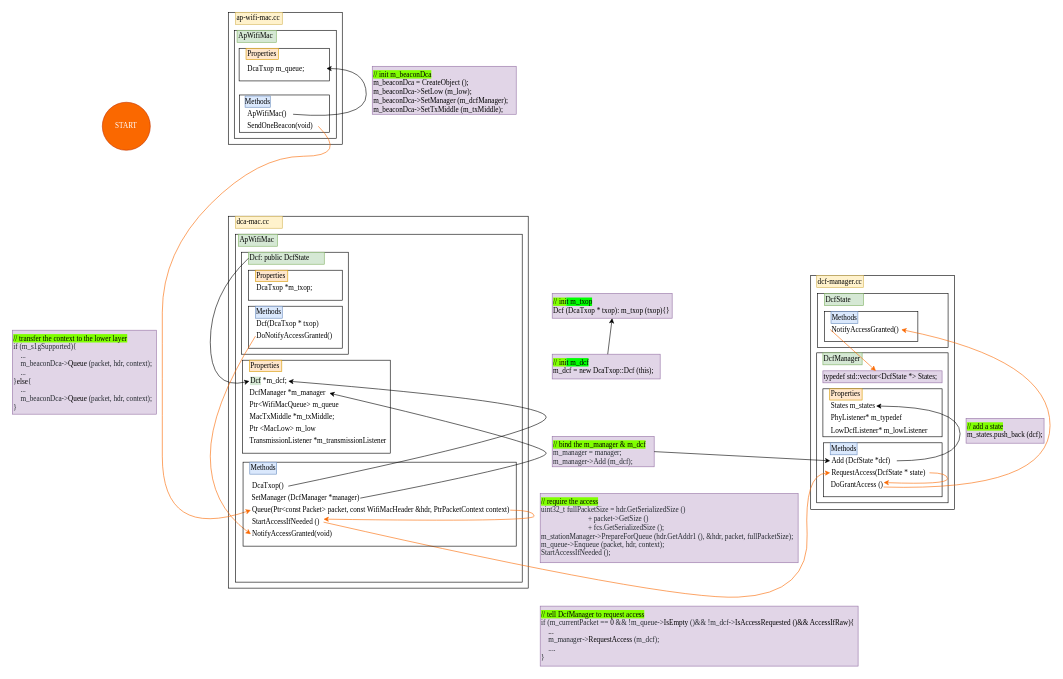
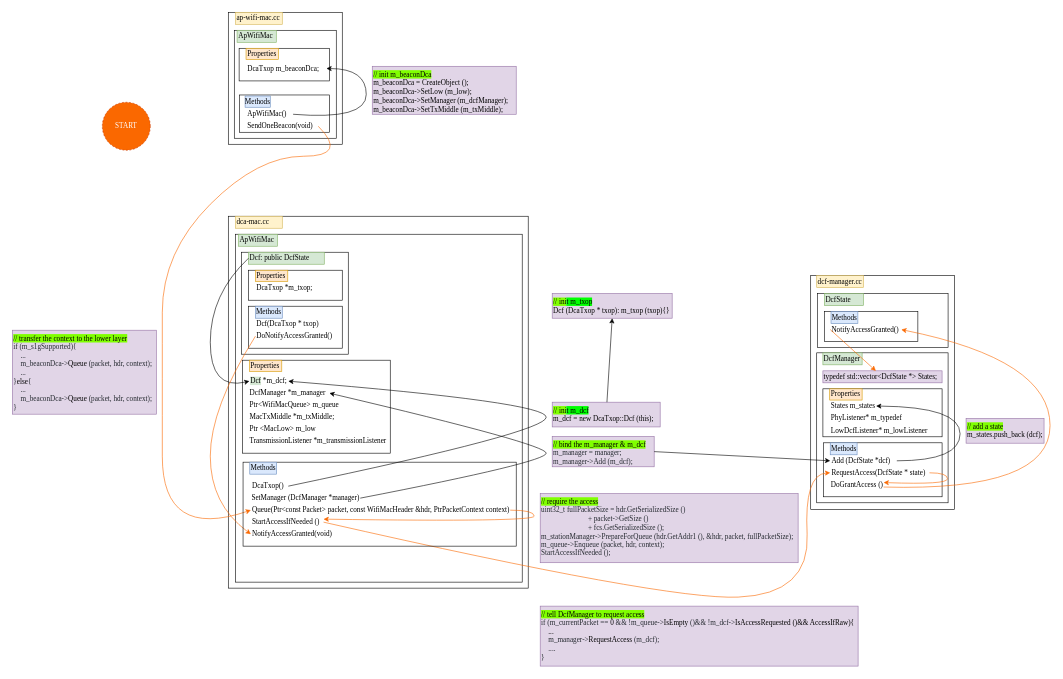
(279, 69) -> (287, 69)
(126, 126) -> (126, 126)
(606, 367) -> (606, 415)
